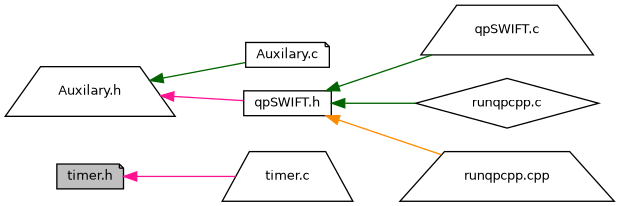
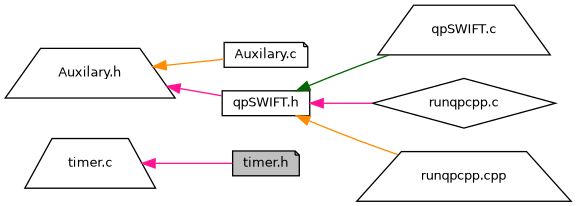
(204, 70) -> (195, 62)
(380, 103) -> (348, 103)
(186, 176) -> (194, 163)
